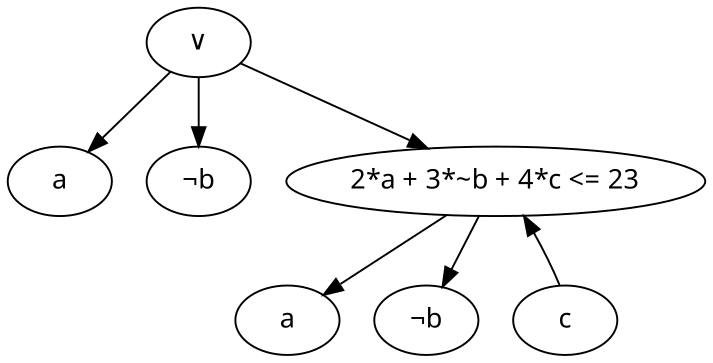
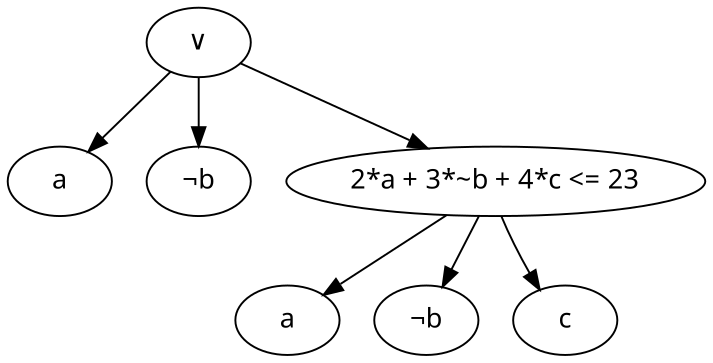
(547, 258) -> (515, 245)
